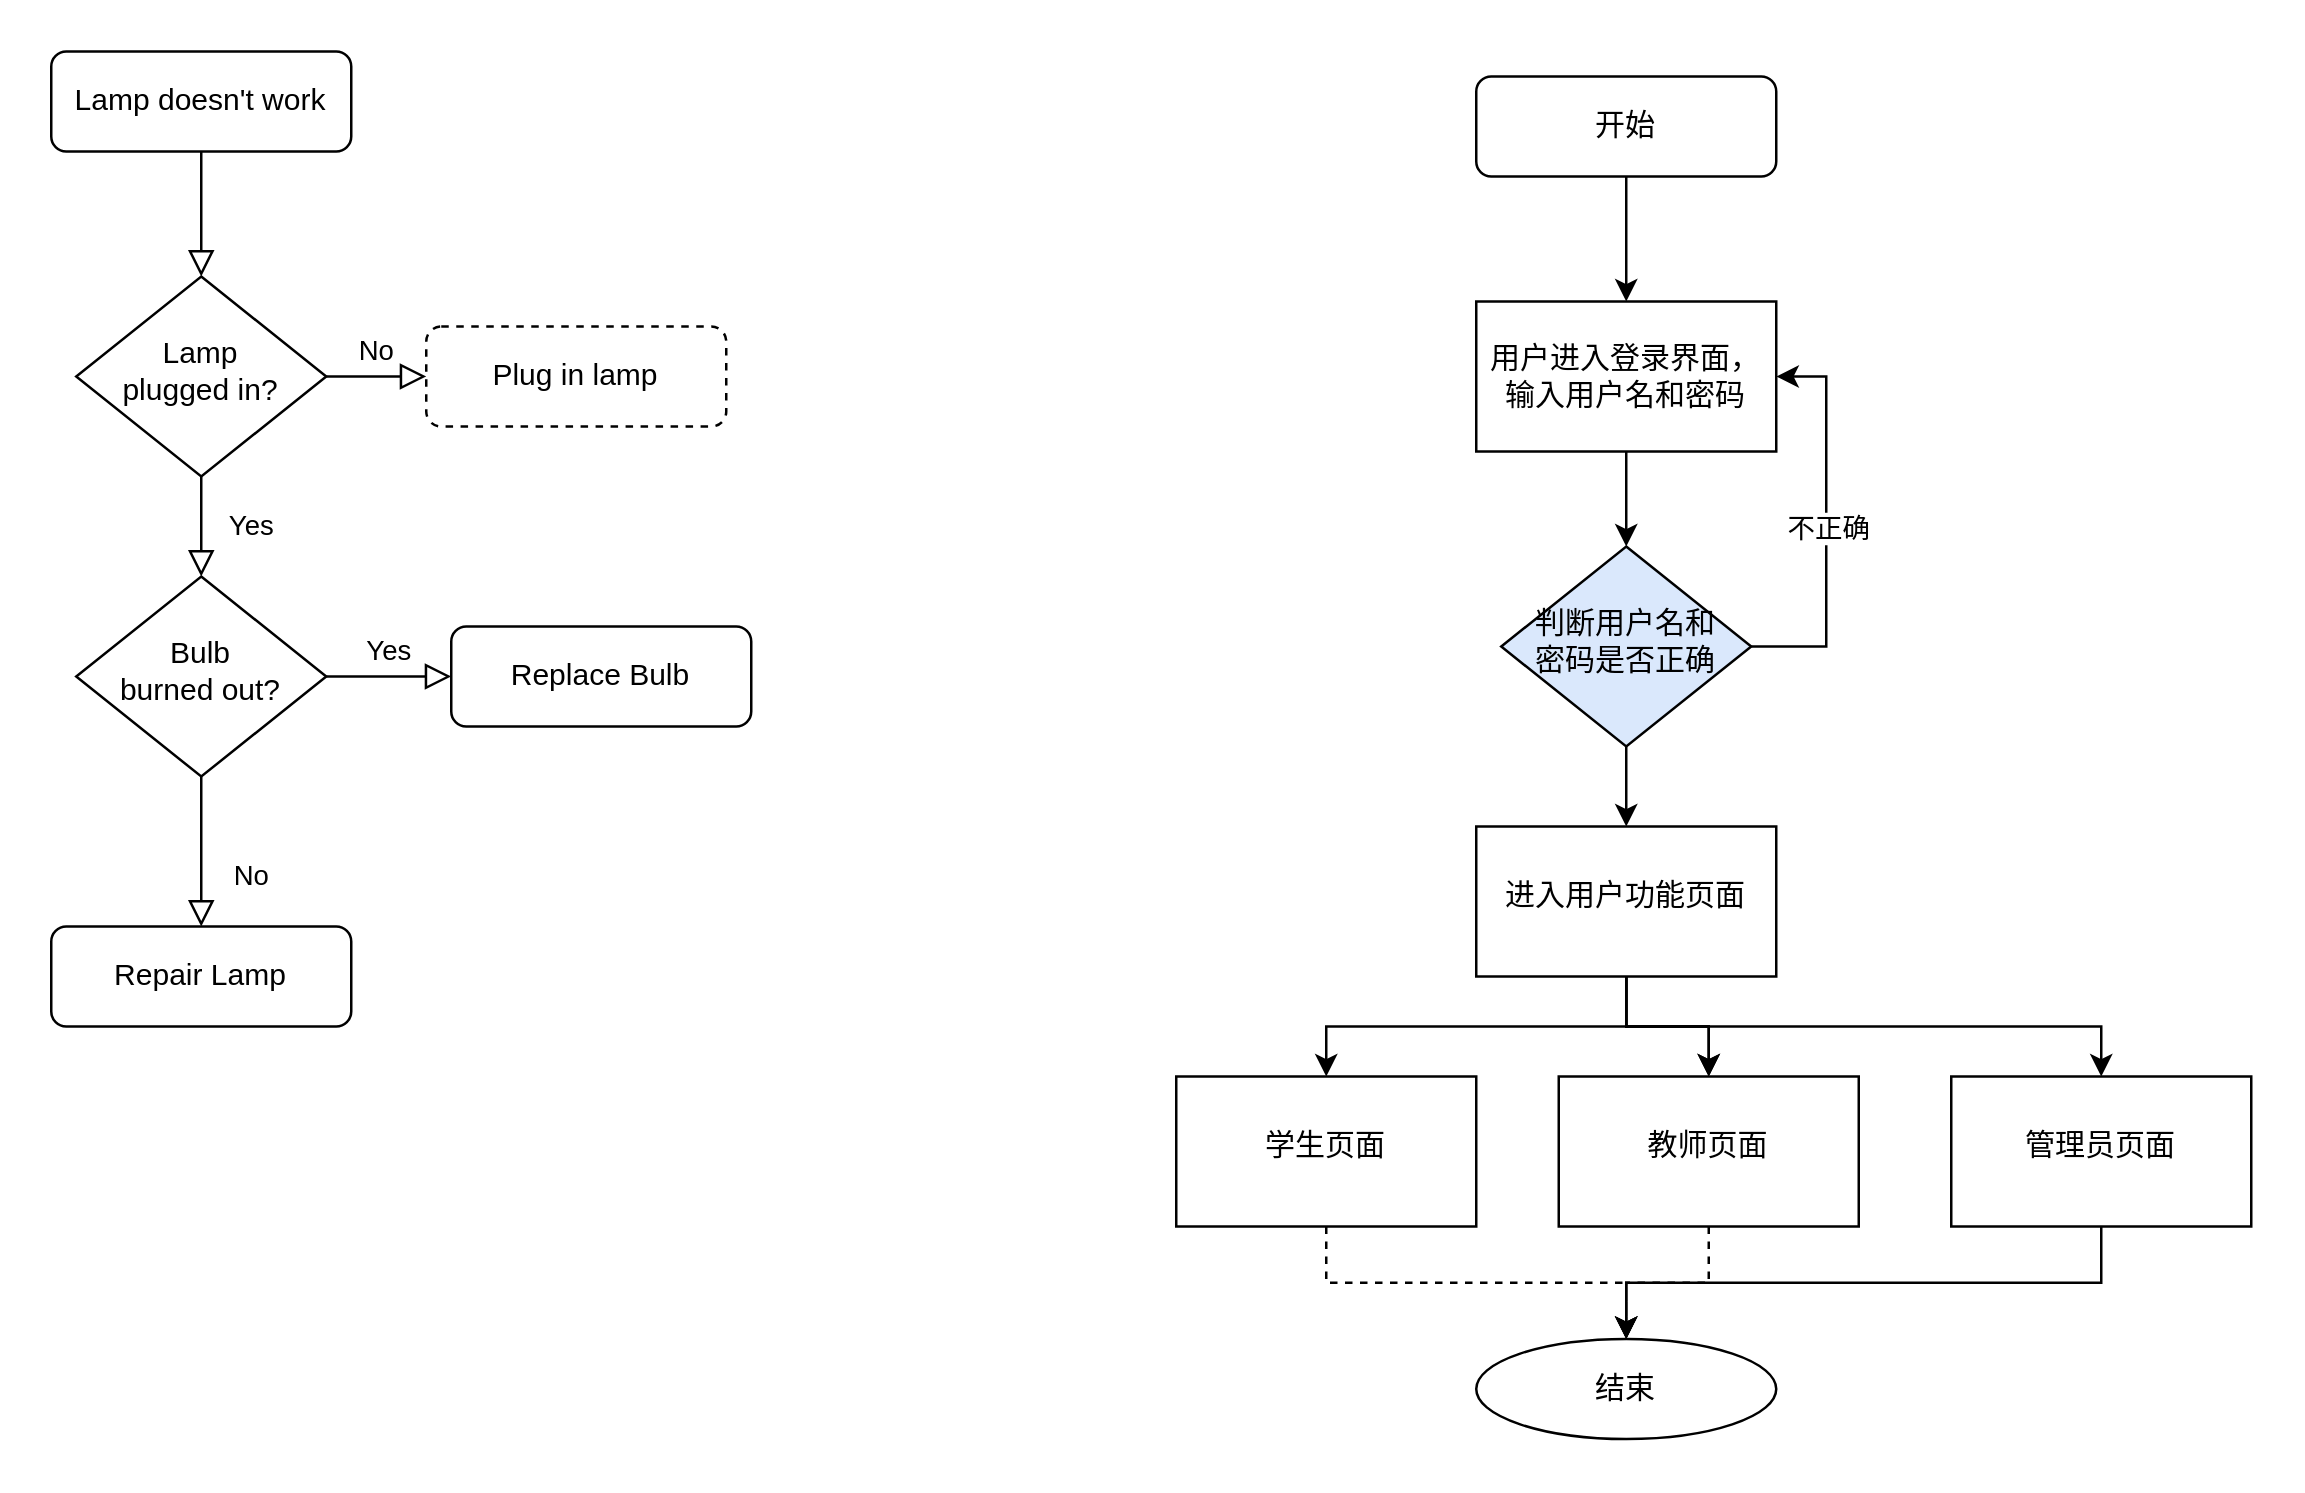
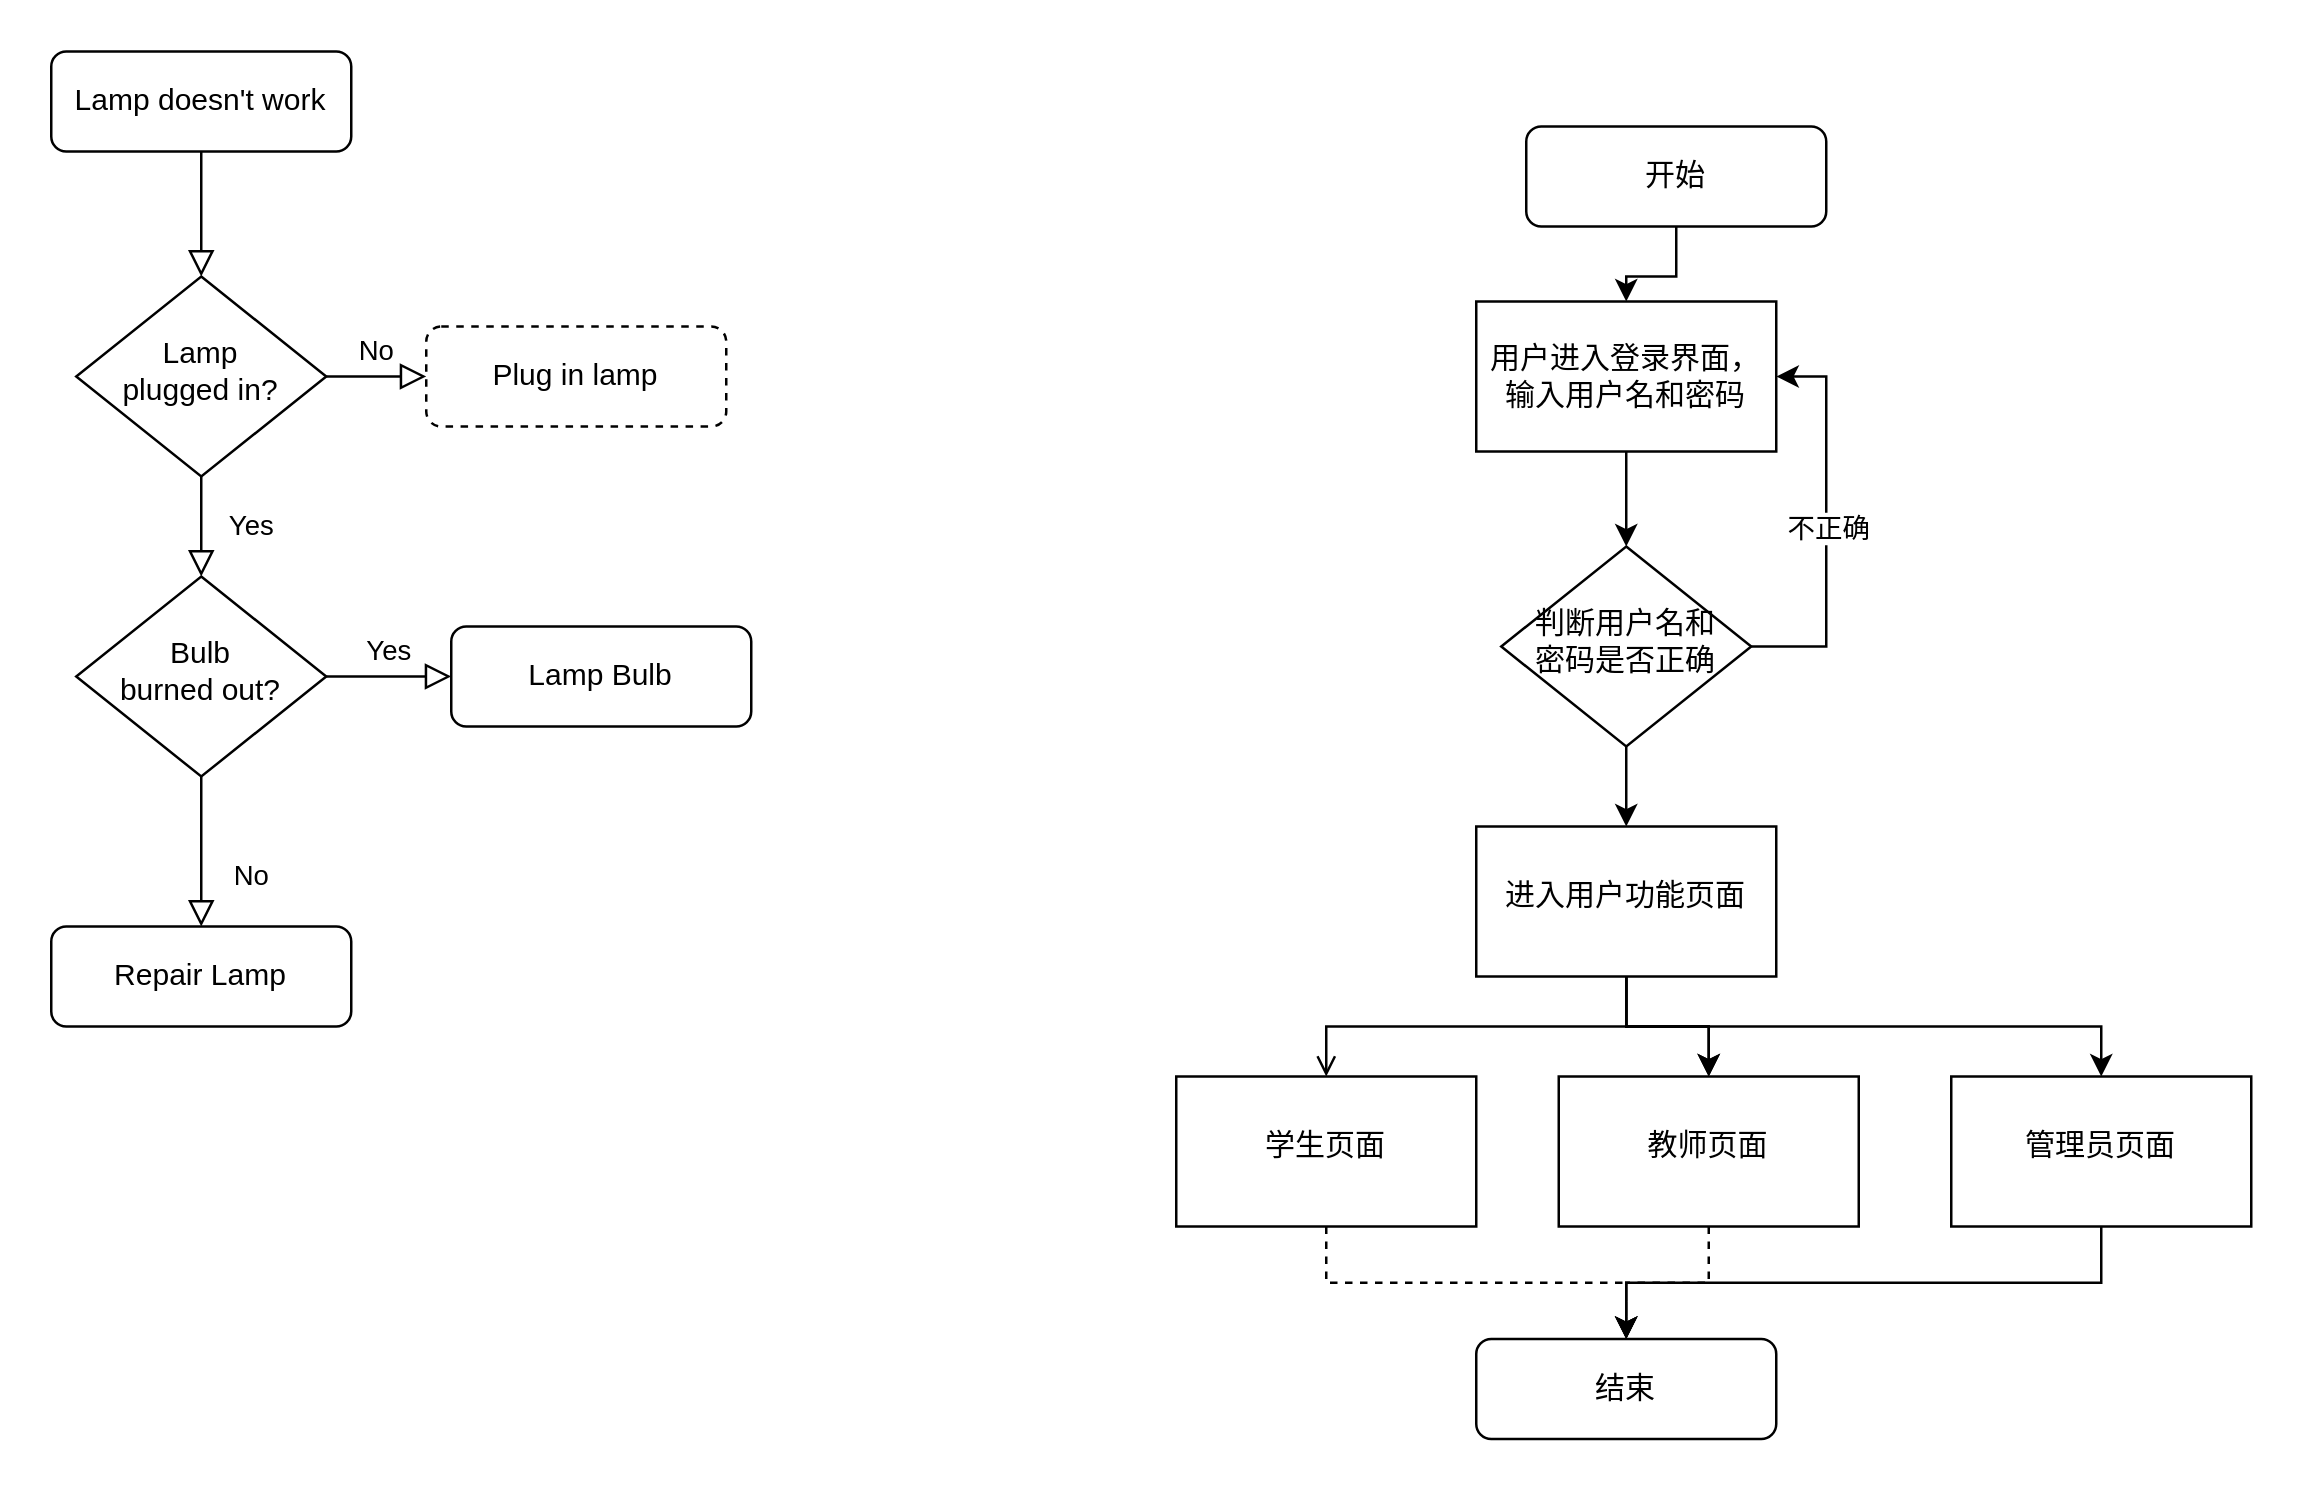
(1626, 126) -> (1676, 176)
(1626, 646) -> (1626, 646)
(601, 676) -> (601, 676)
(1326, 1058) -> (1326, 1062)
(1626, 1389) -> (1626, 1389)
